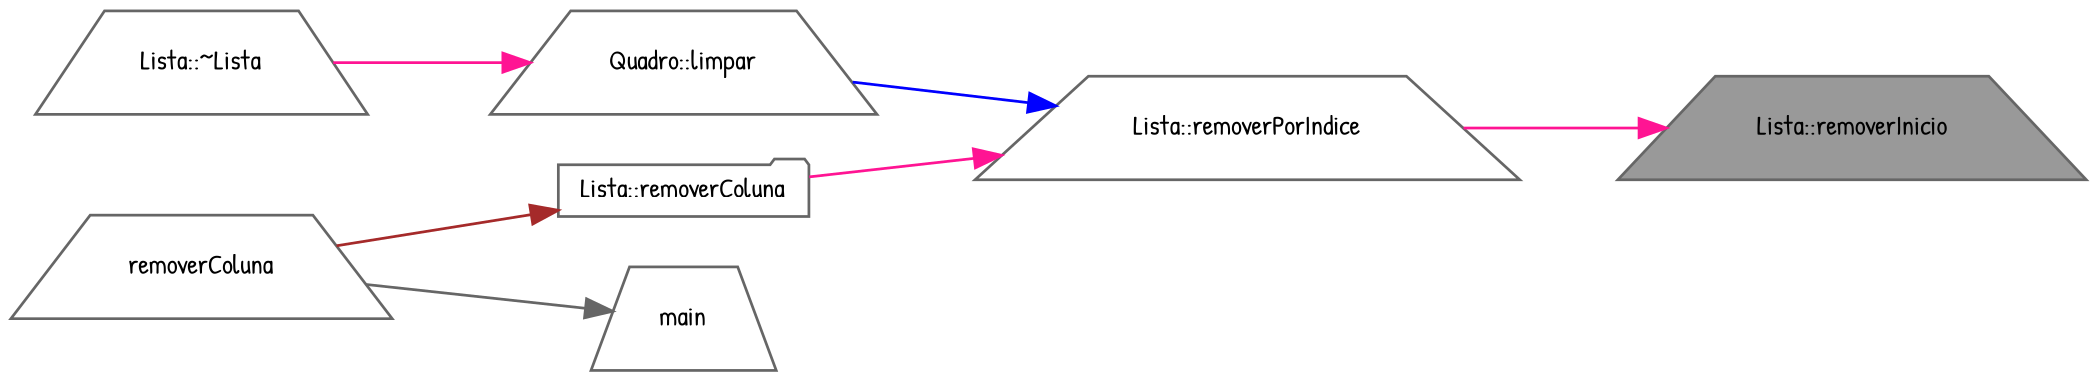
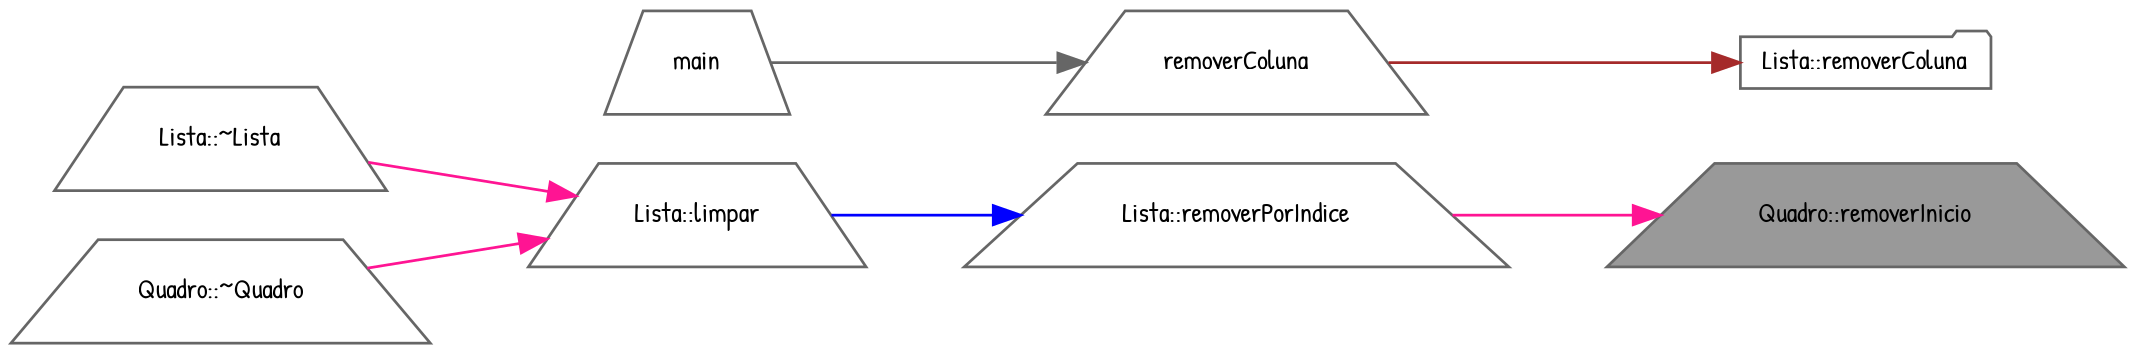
(684, 63) -> (697, 215)
(1852, 128) -> (1866, 215)
(892, 168) -> none
none -> (221, 291)
(476, 296) -> (914, 63)
